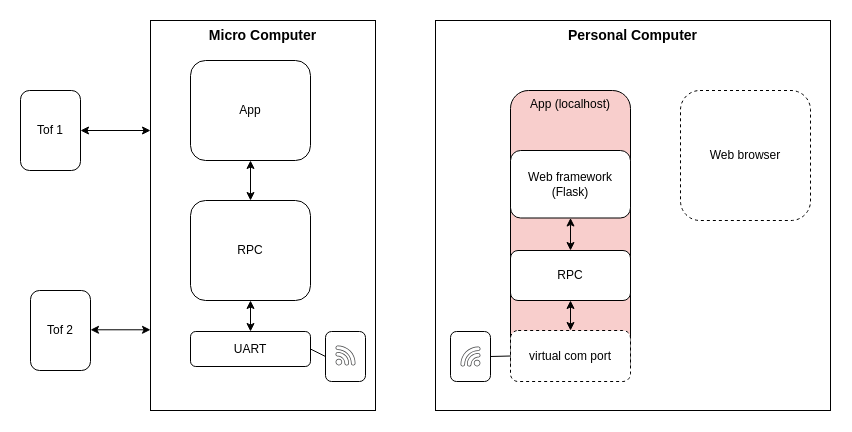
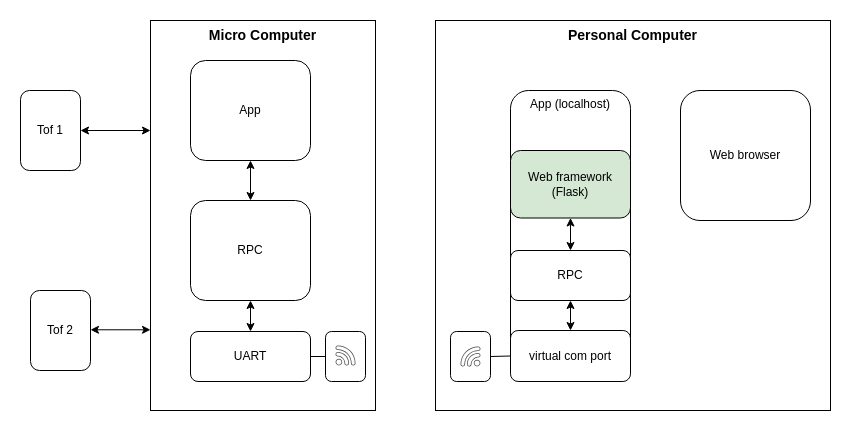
(746, 156) -> (746, 156)
(571, 184) -> (571, 184)
(571, 236) -> (571, 236)
(251, 349) -> (251, 357)
(571, 356) -> (571, 356)
